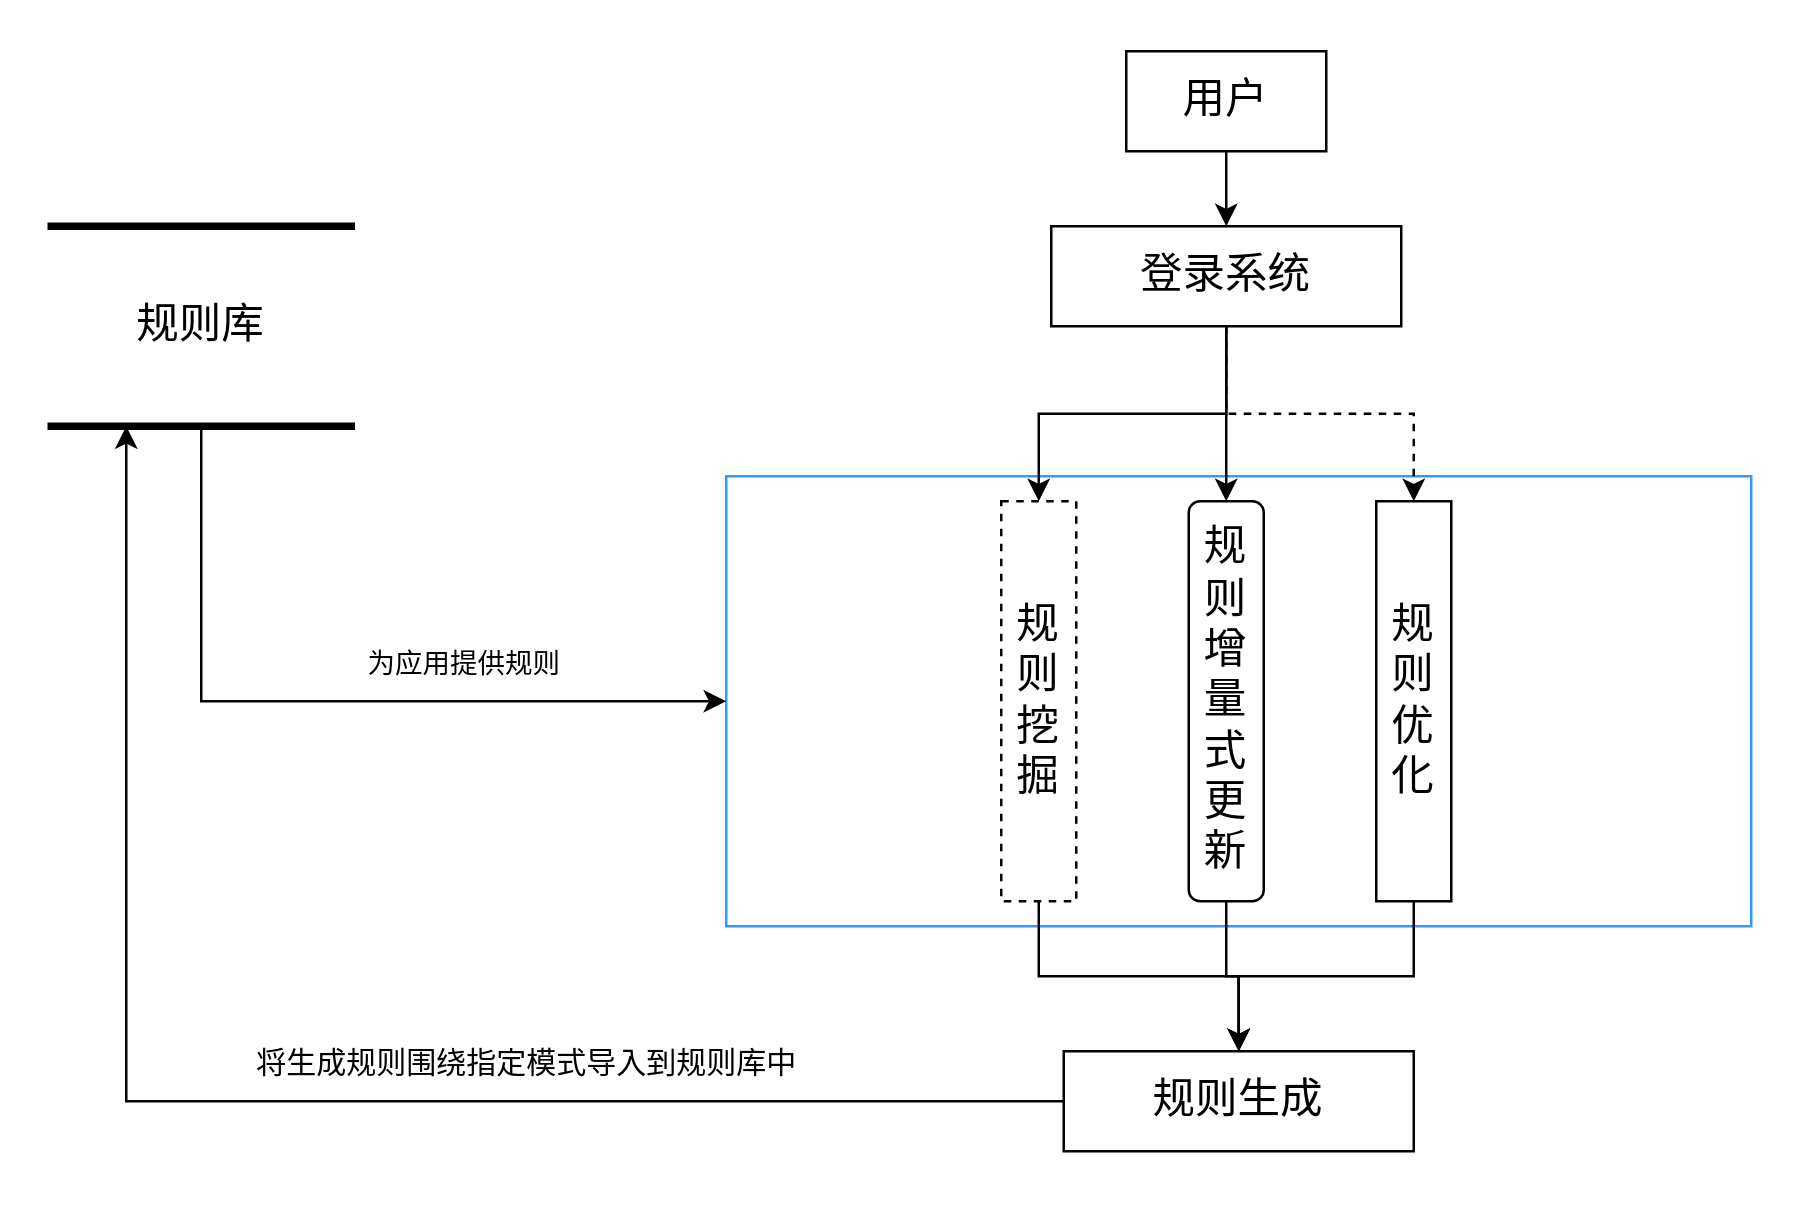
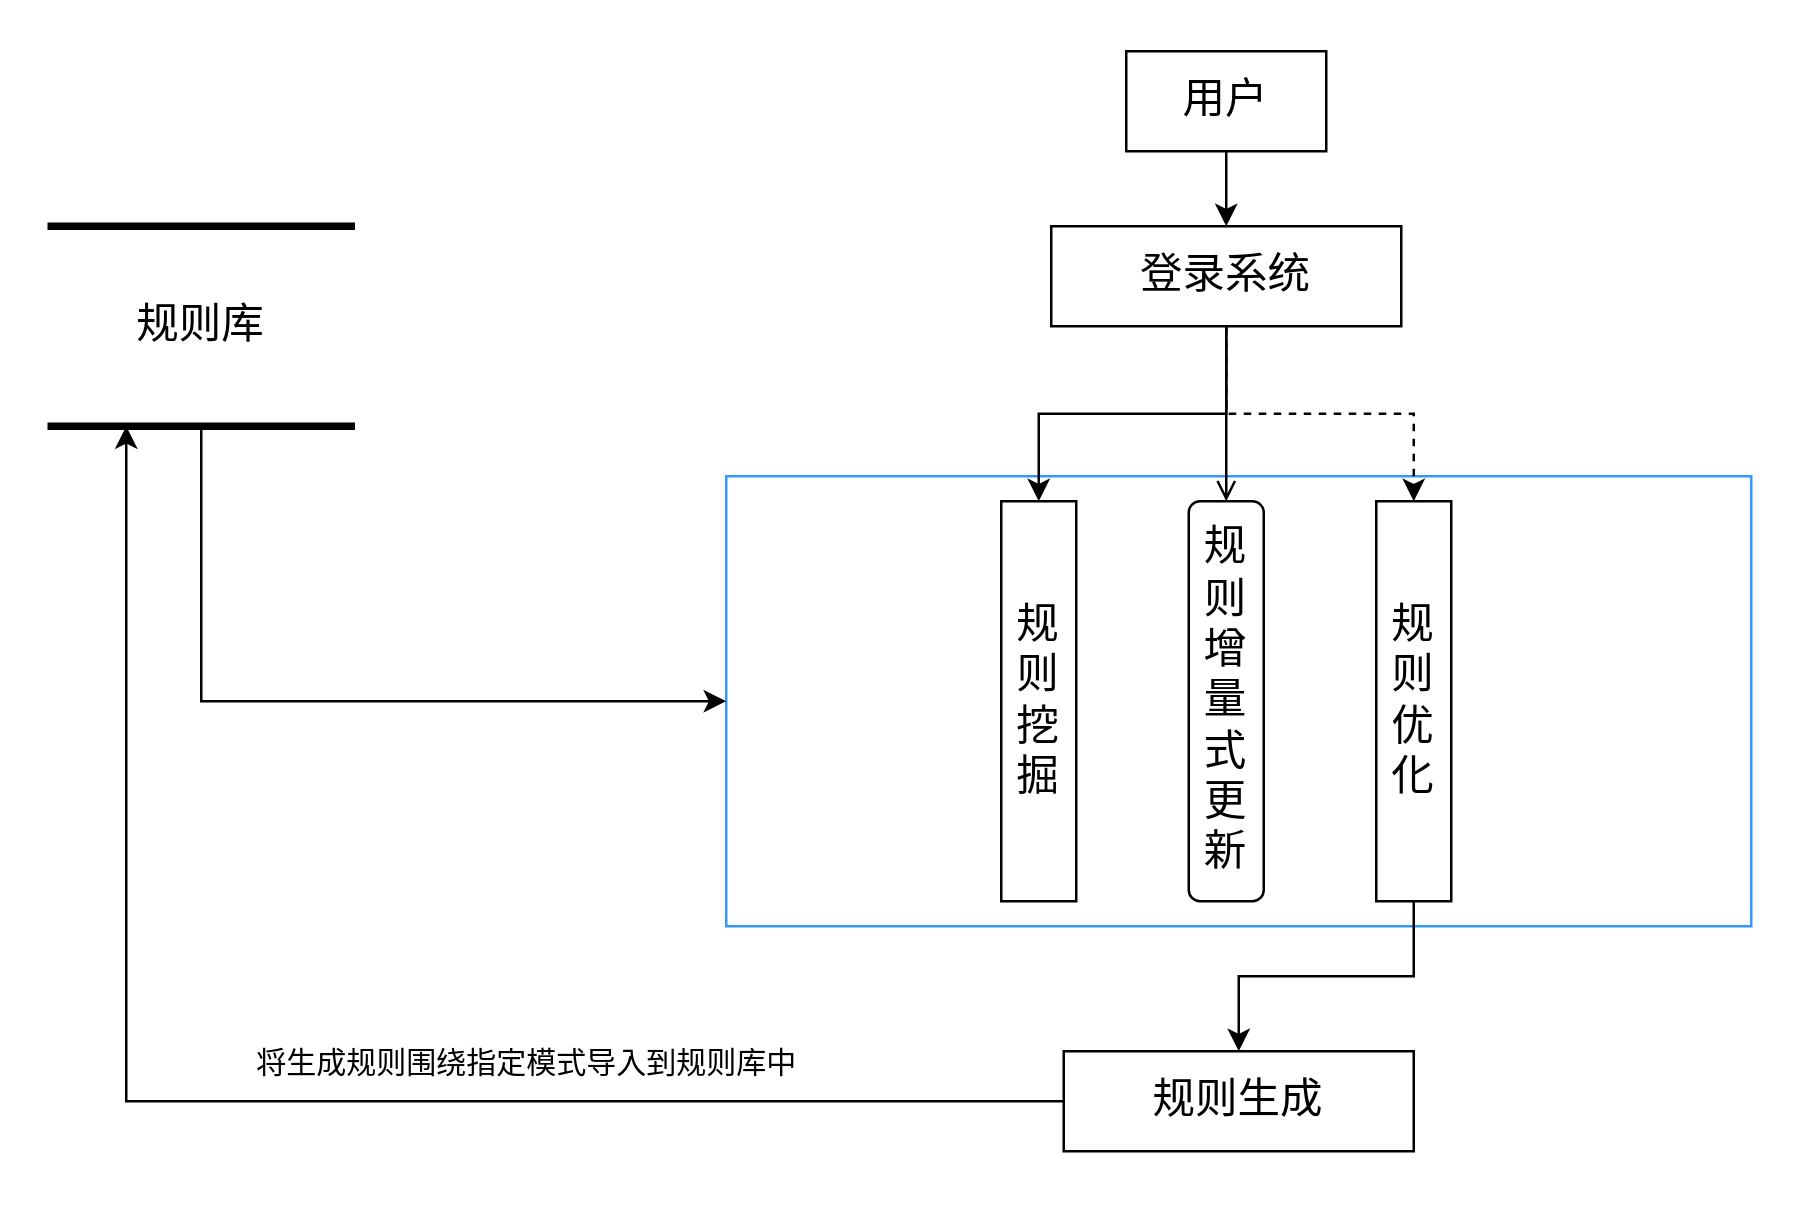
(1226, 483) -> (1226, 487)
(464, 664) -> none
(1039, 701) -> (1039, 701)
(1226, 936) -> none
(1093, 976) -> none
